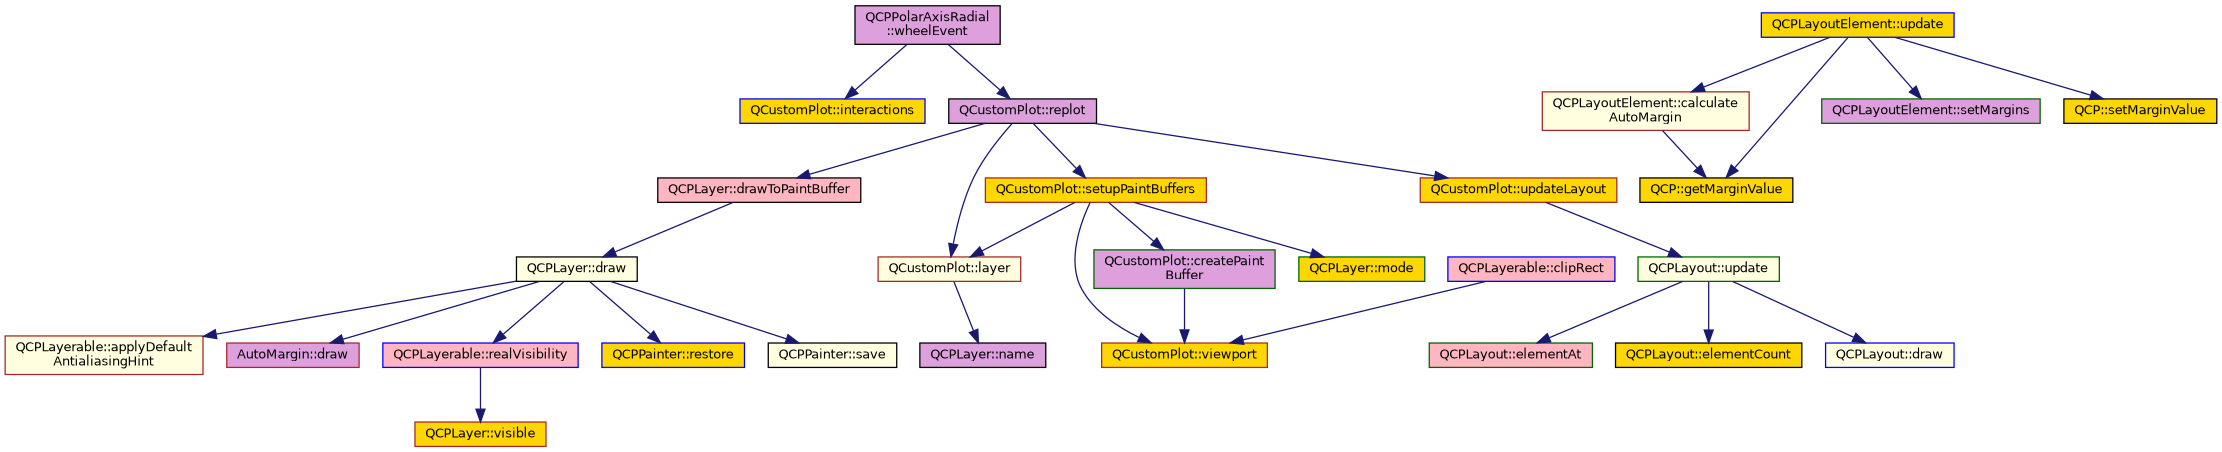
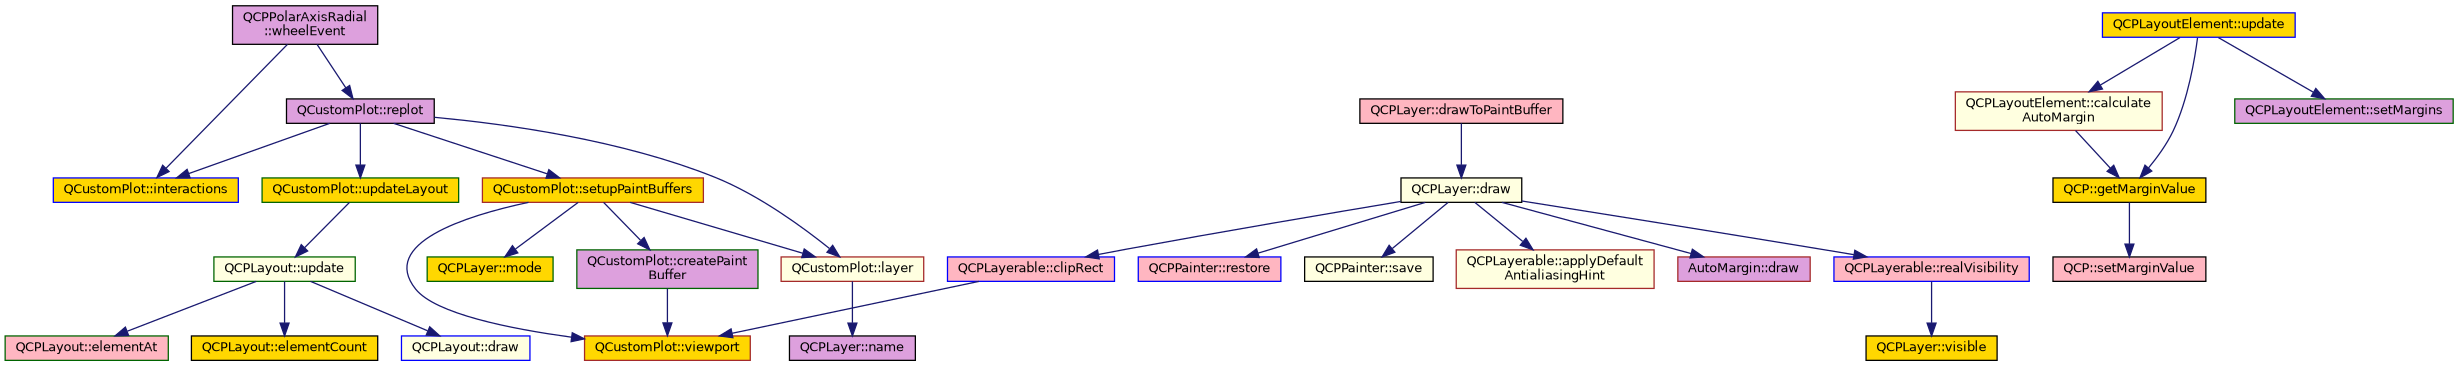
(1993, 66) -> (2129, 223)
(2140, 111) -> (2129, 269)
(897, 149) -> (259, 148)
(1519, 190) -> (360, 190)
none -> (1250, 227)
(673, 355) -> (1210, 269)
(480, 434) -> (1932, 348)
